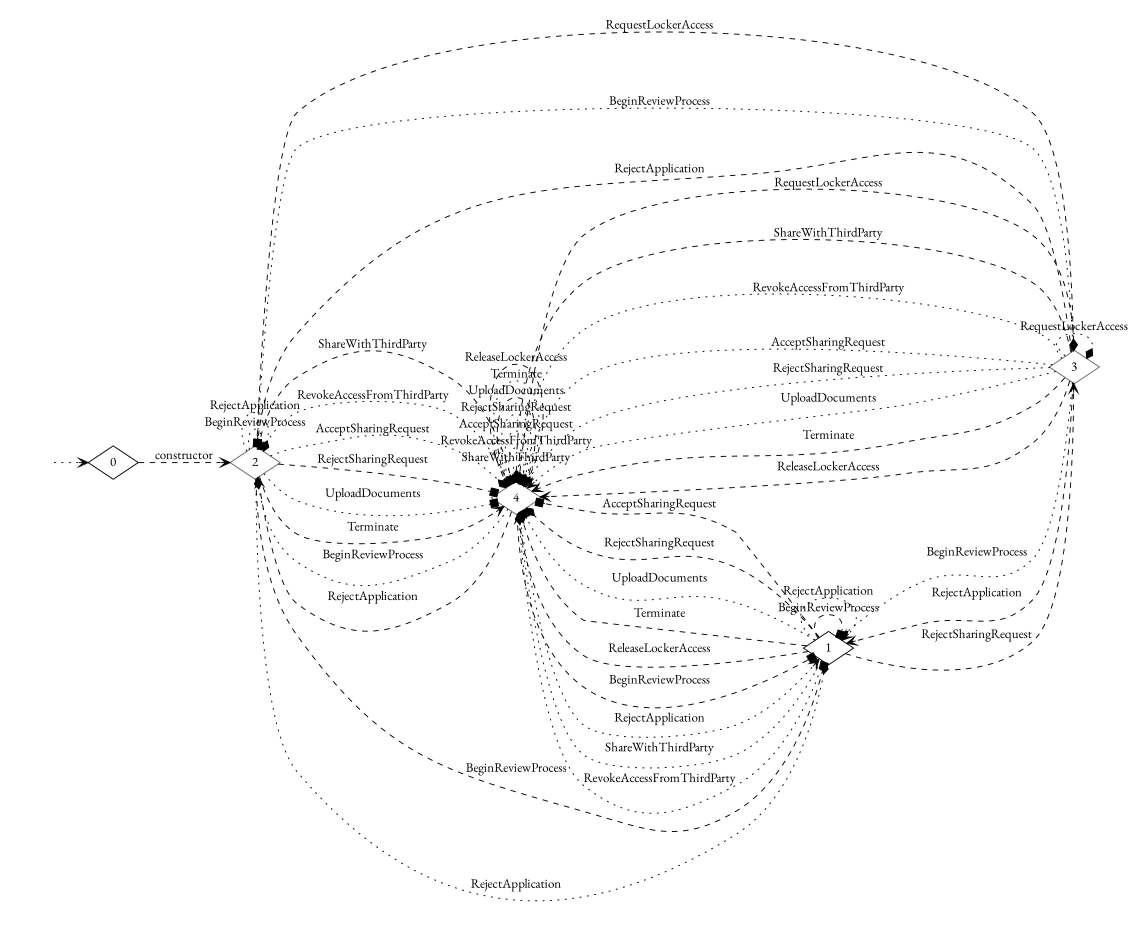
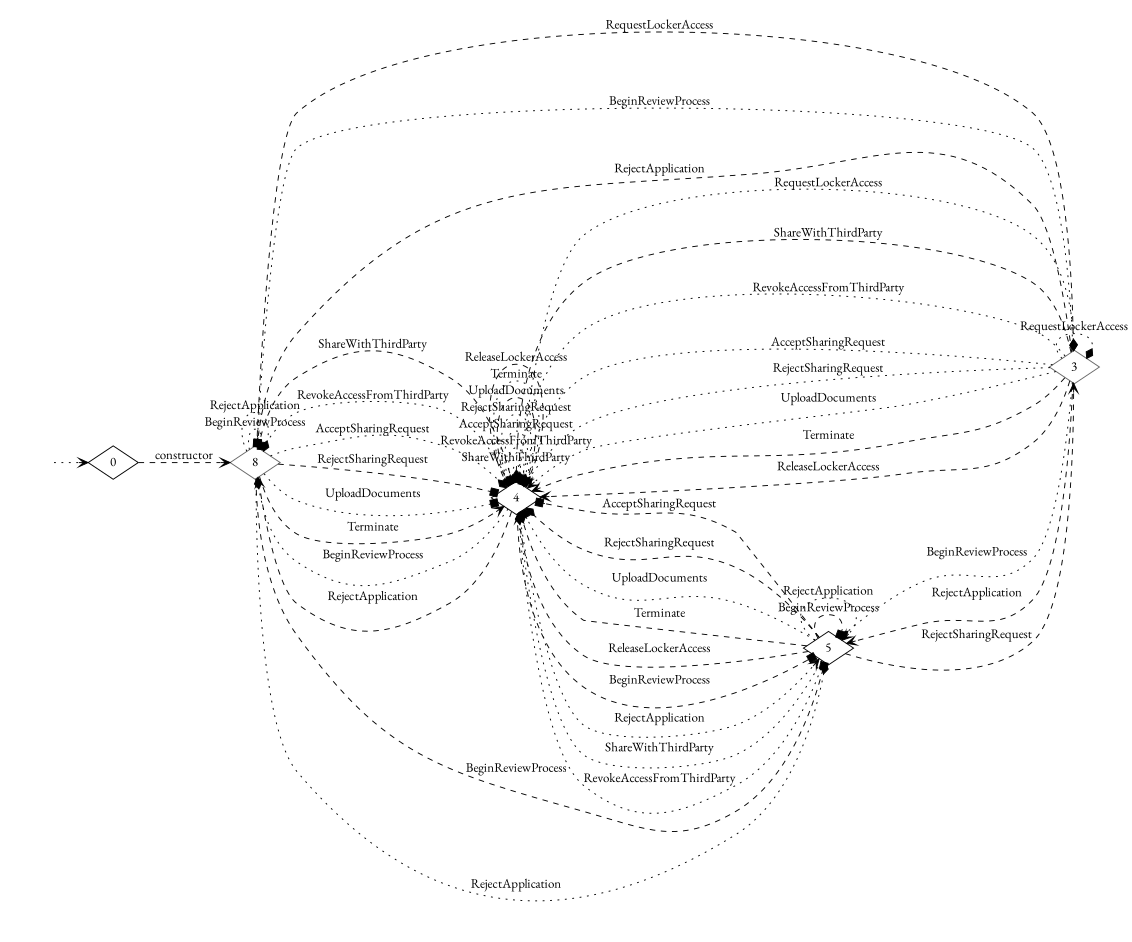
(736, 192) -> (736, 192)
(255, 463) -> (255, 463)
(516, 498) -> (516, 498)
(829, 648) -> (829, 648)
